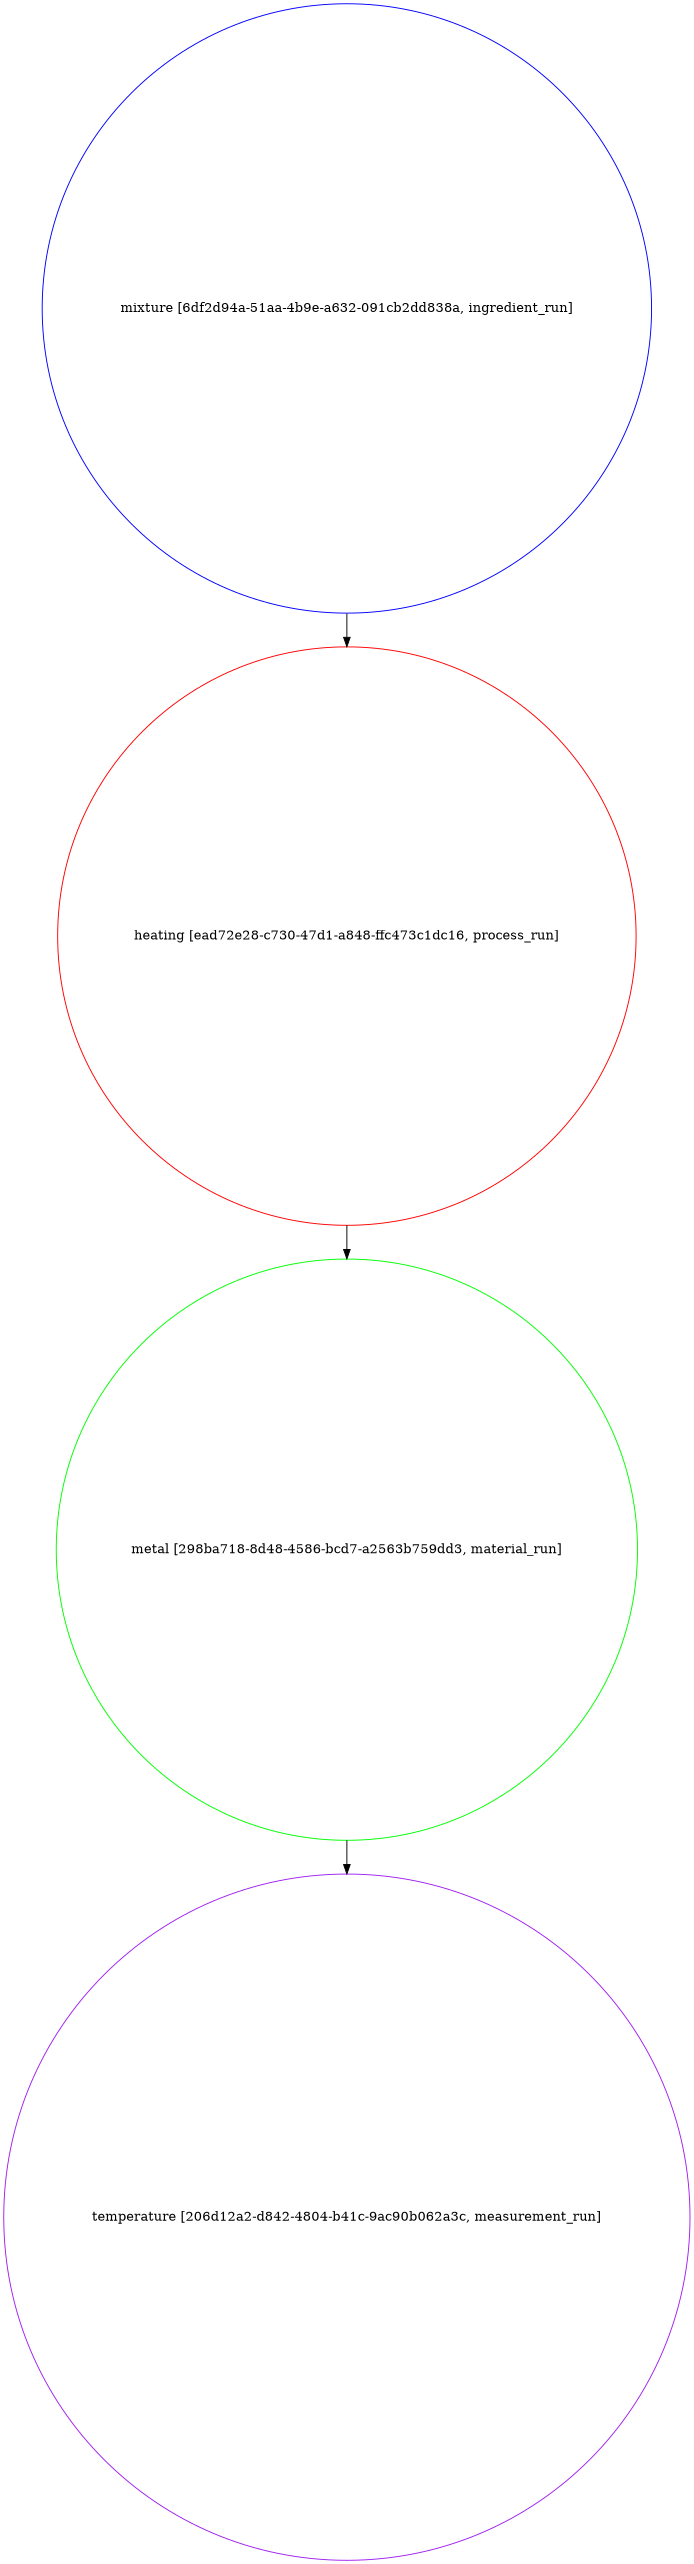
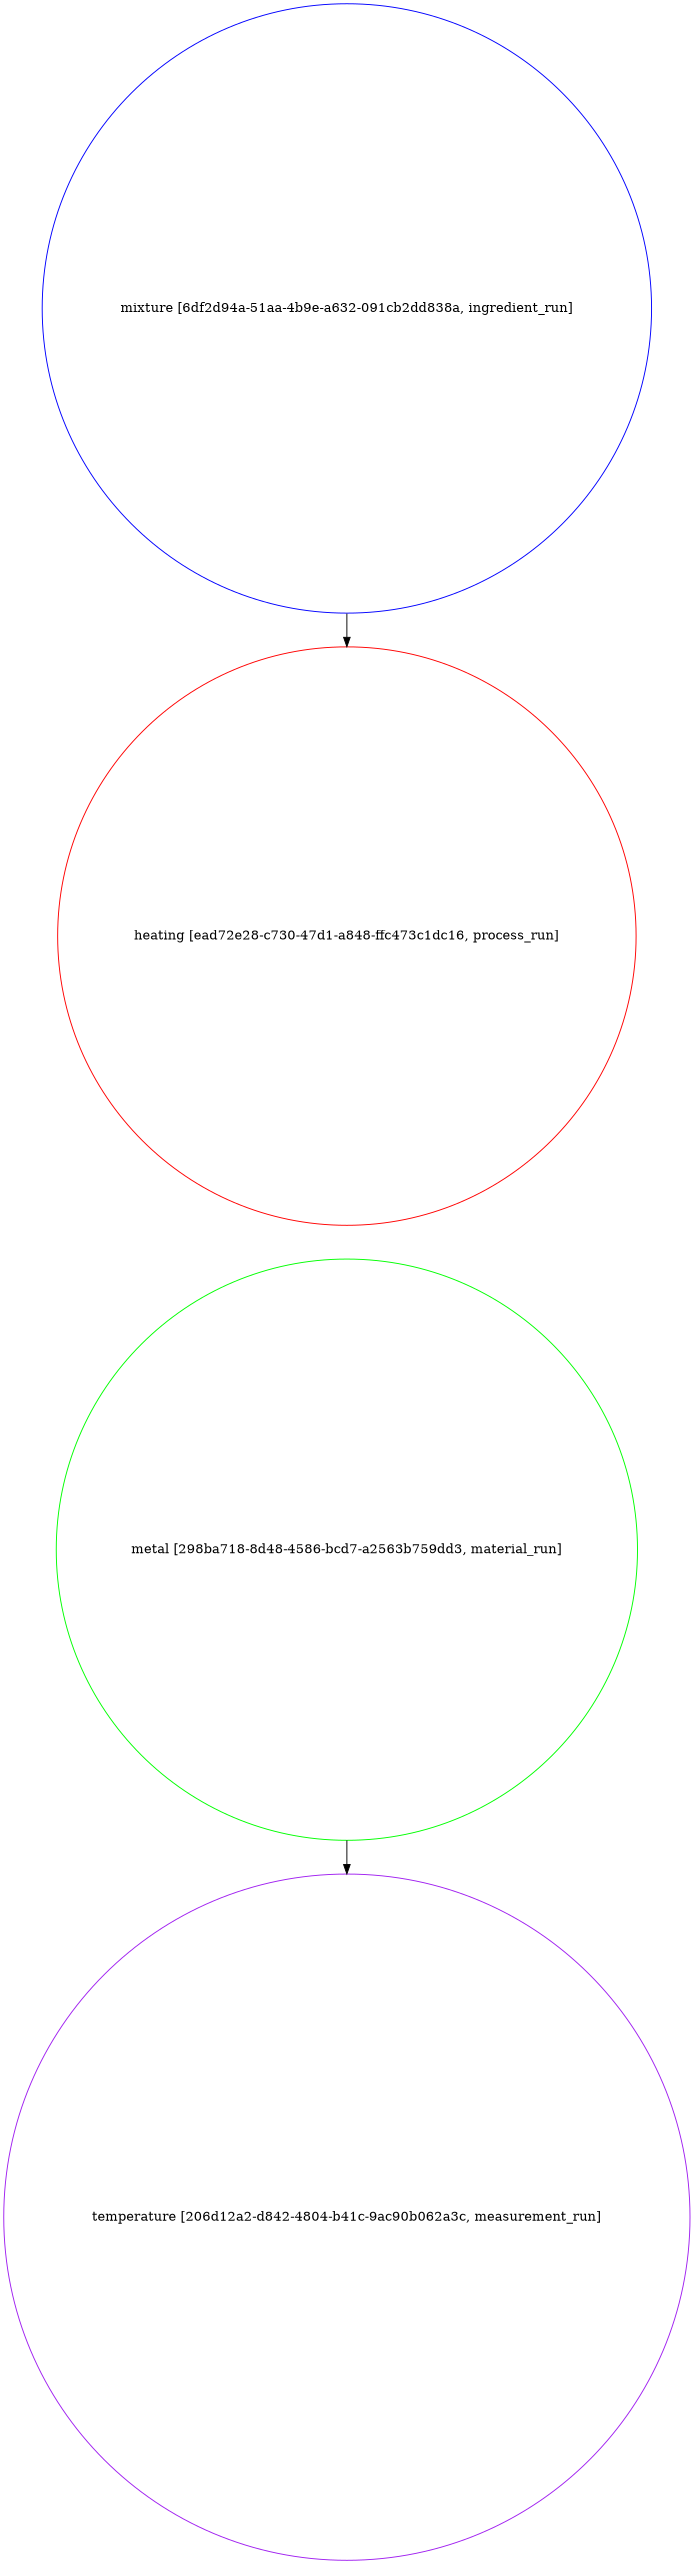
(347, 1237) -> none
